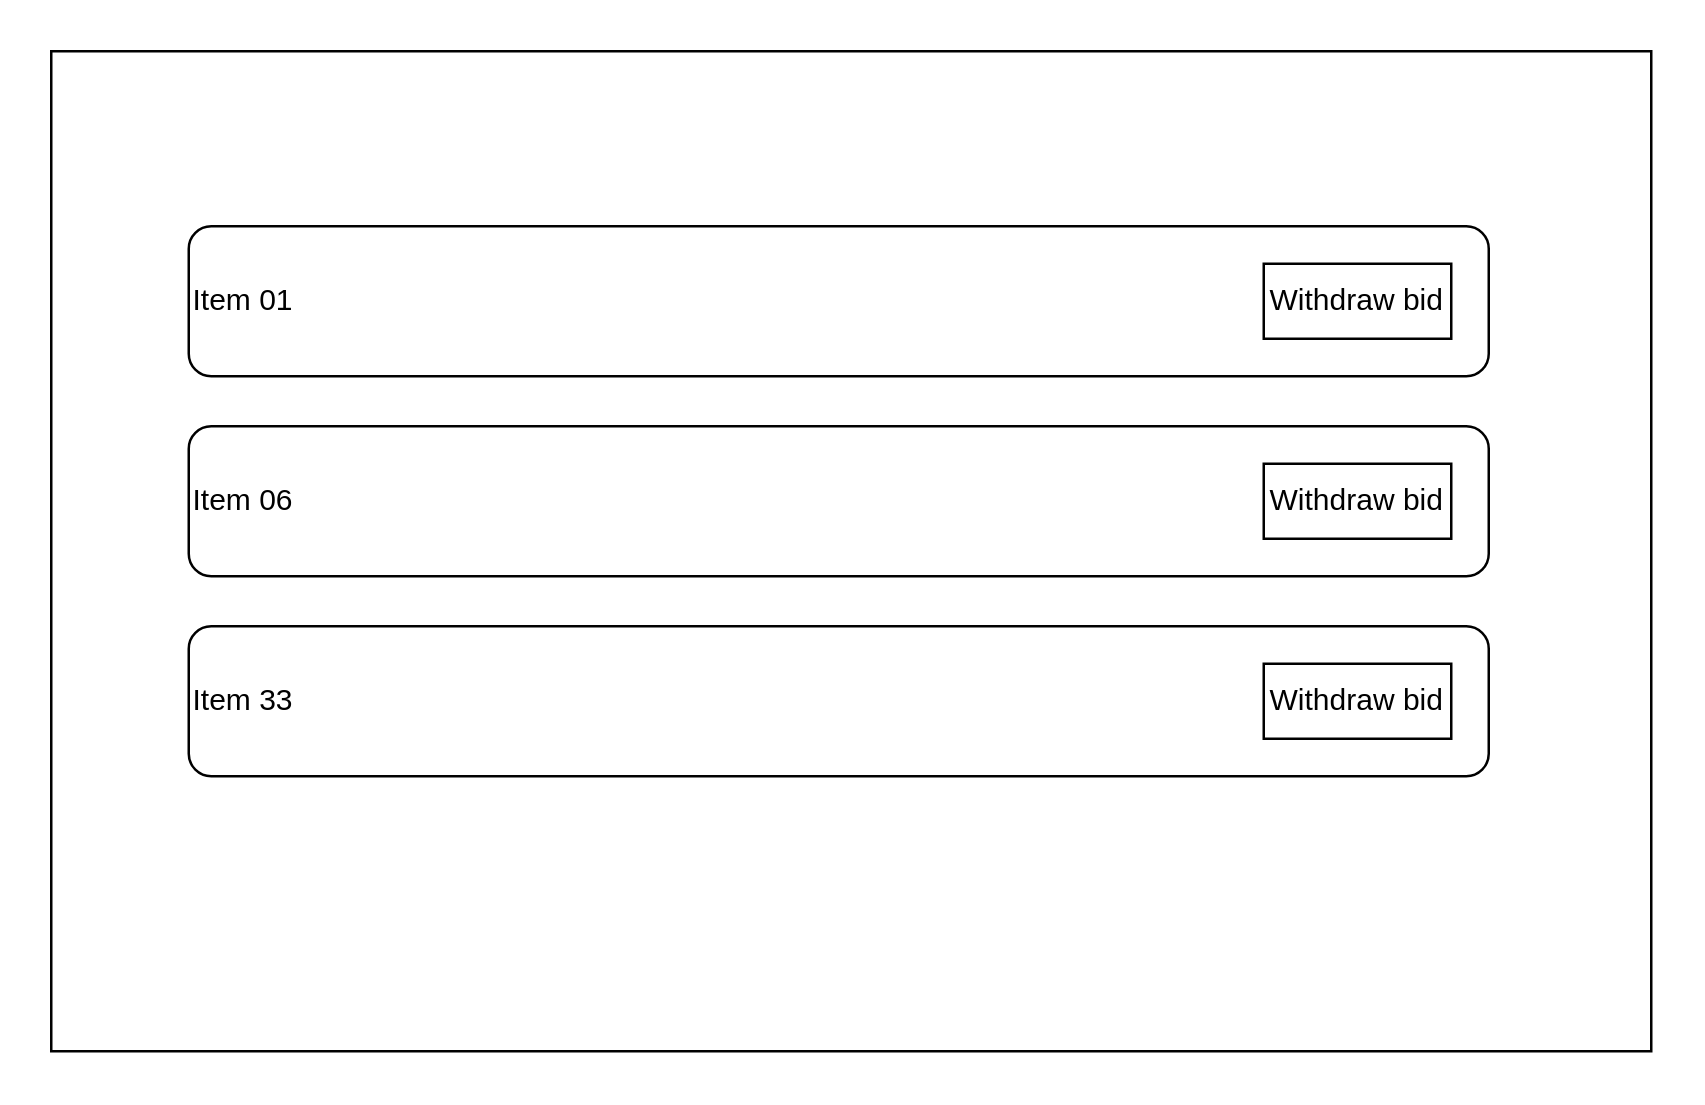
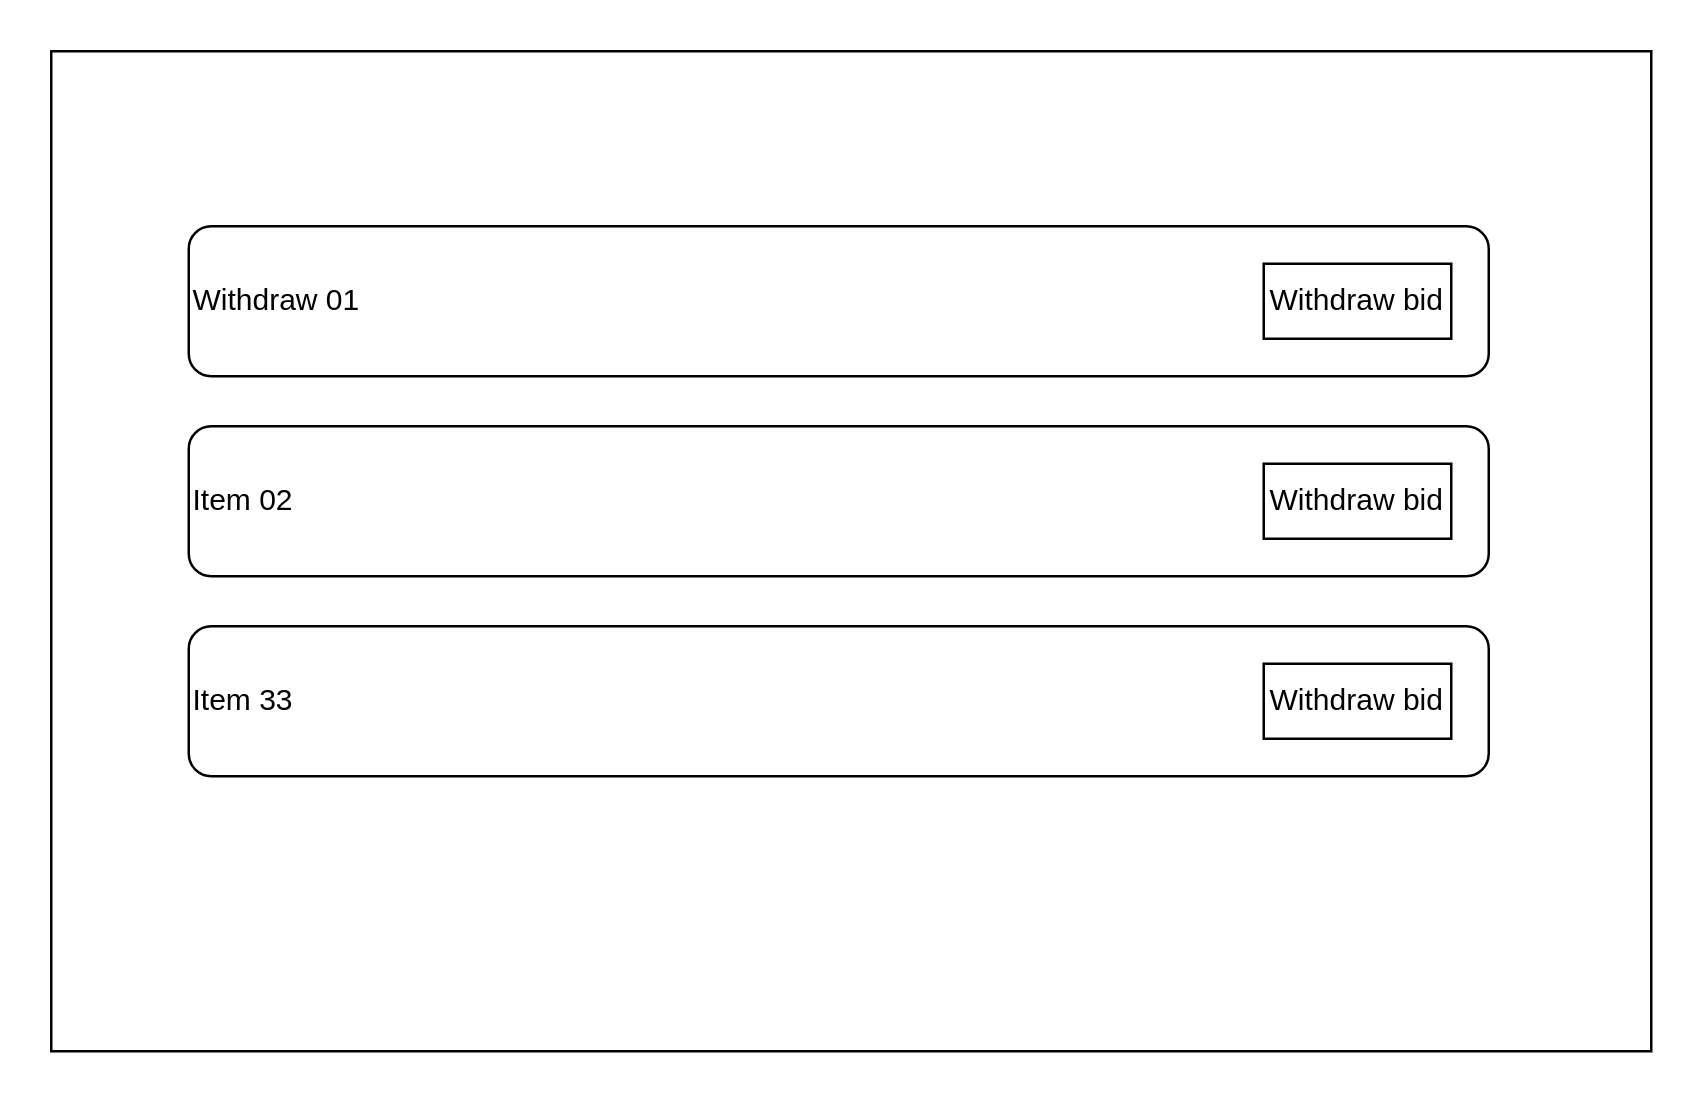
(249, 301) -> (278, 301)
(249, 501) -> (249, 501)
